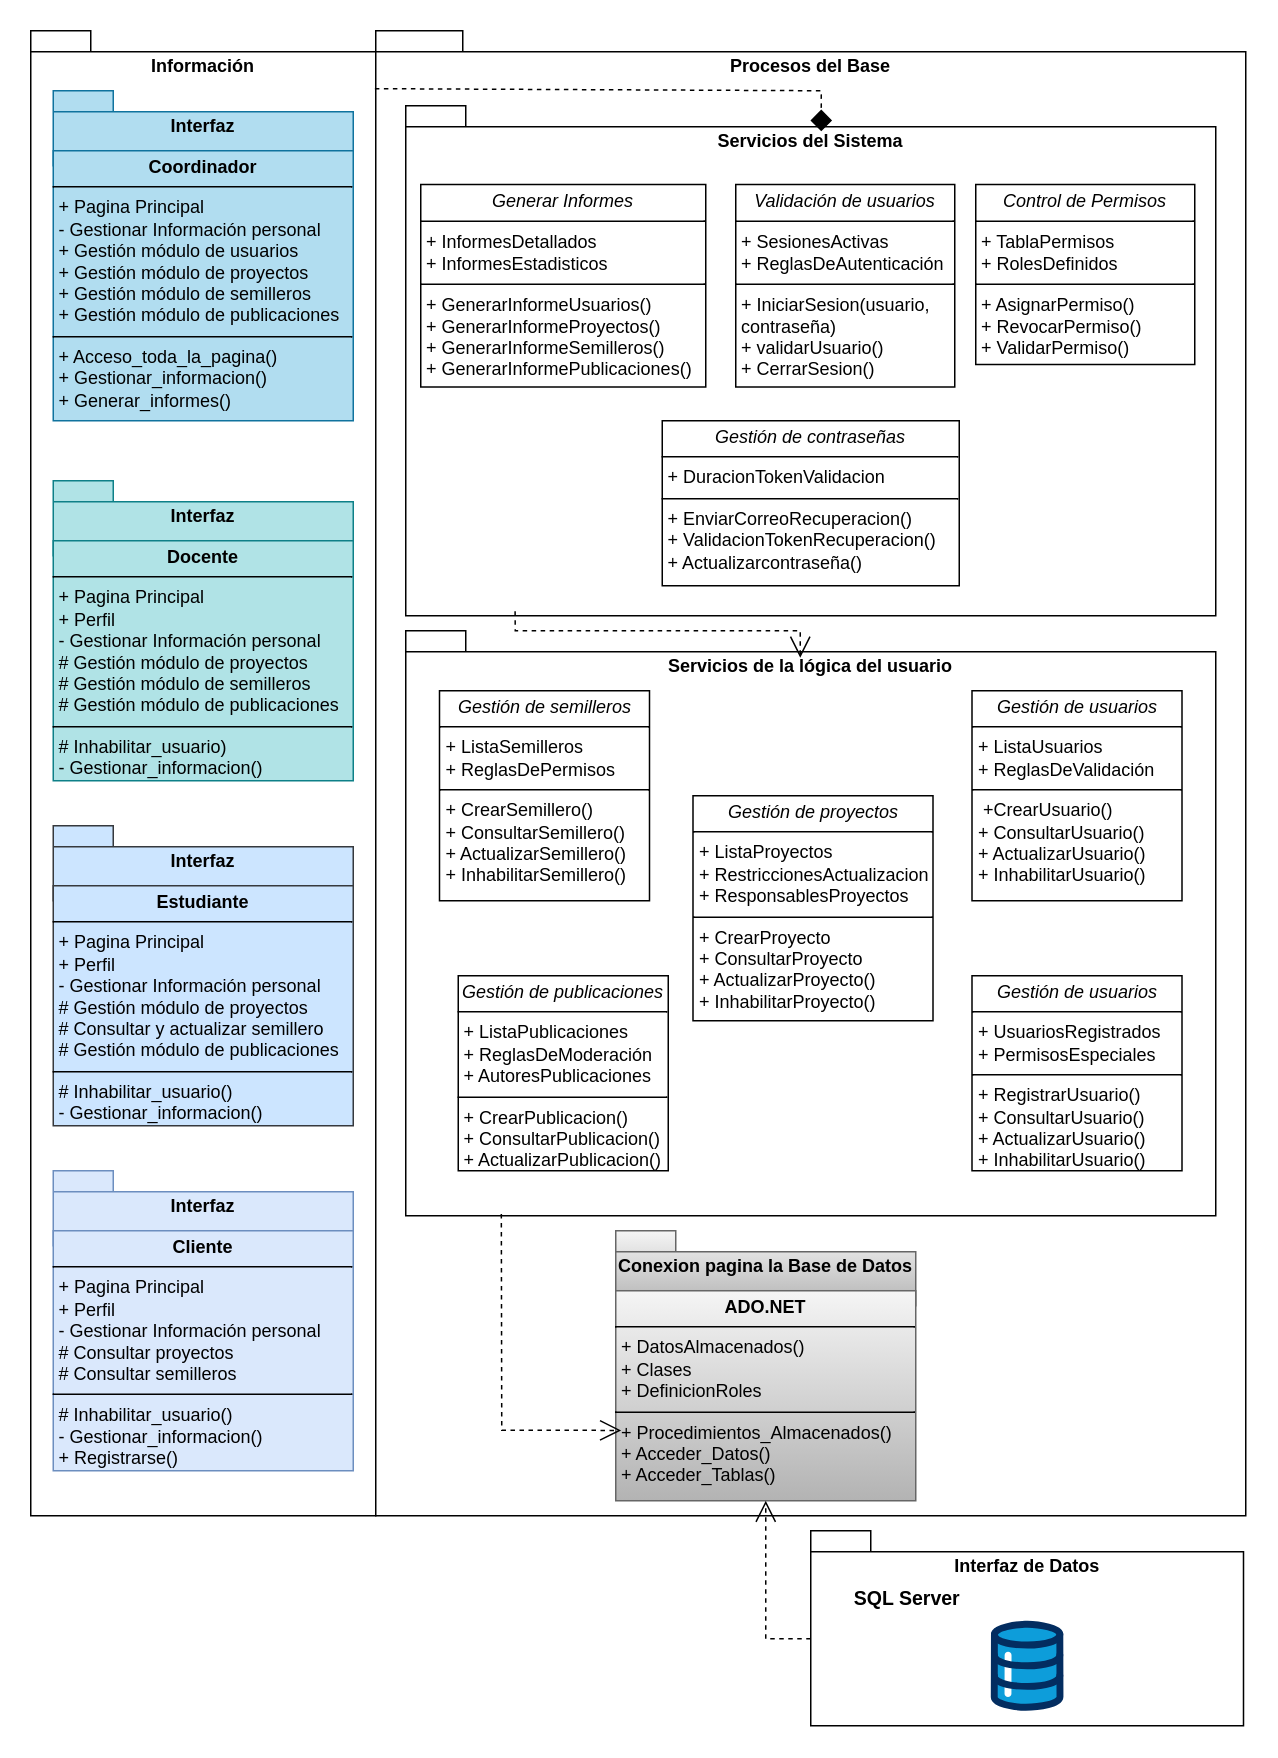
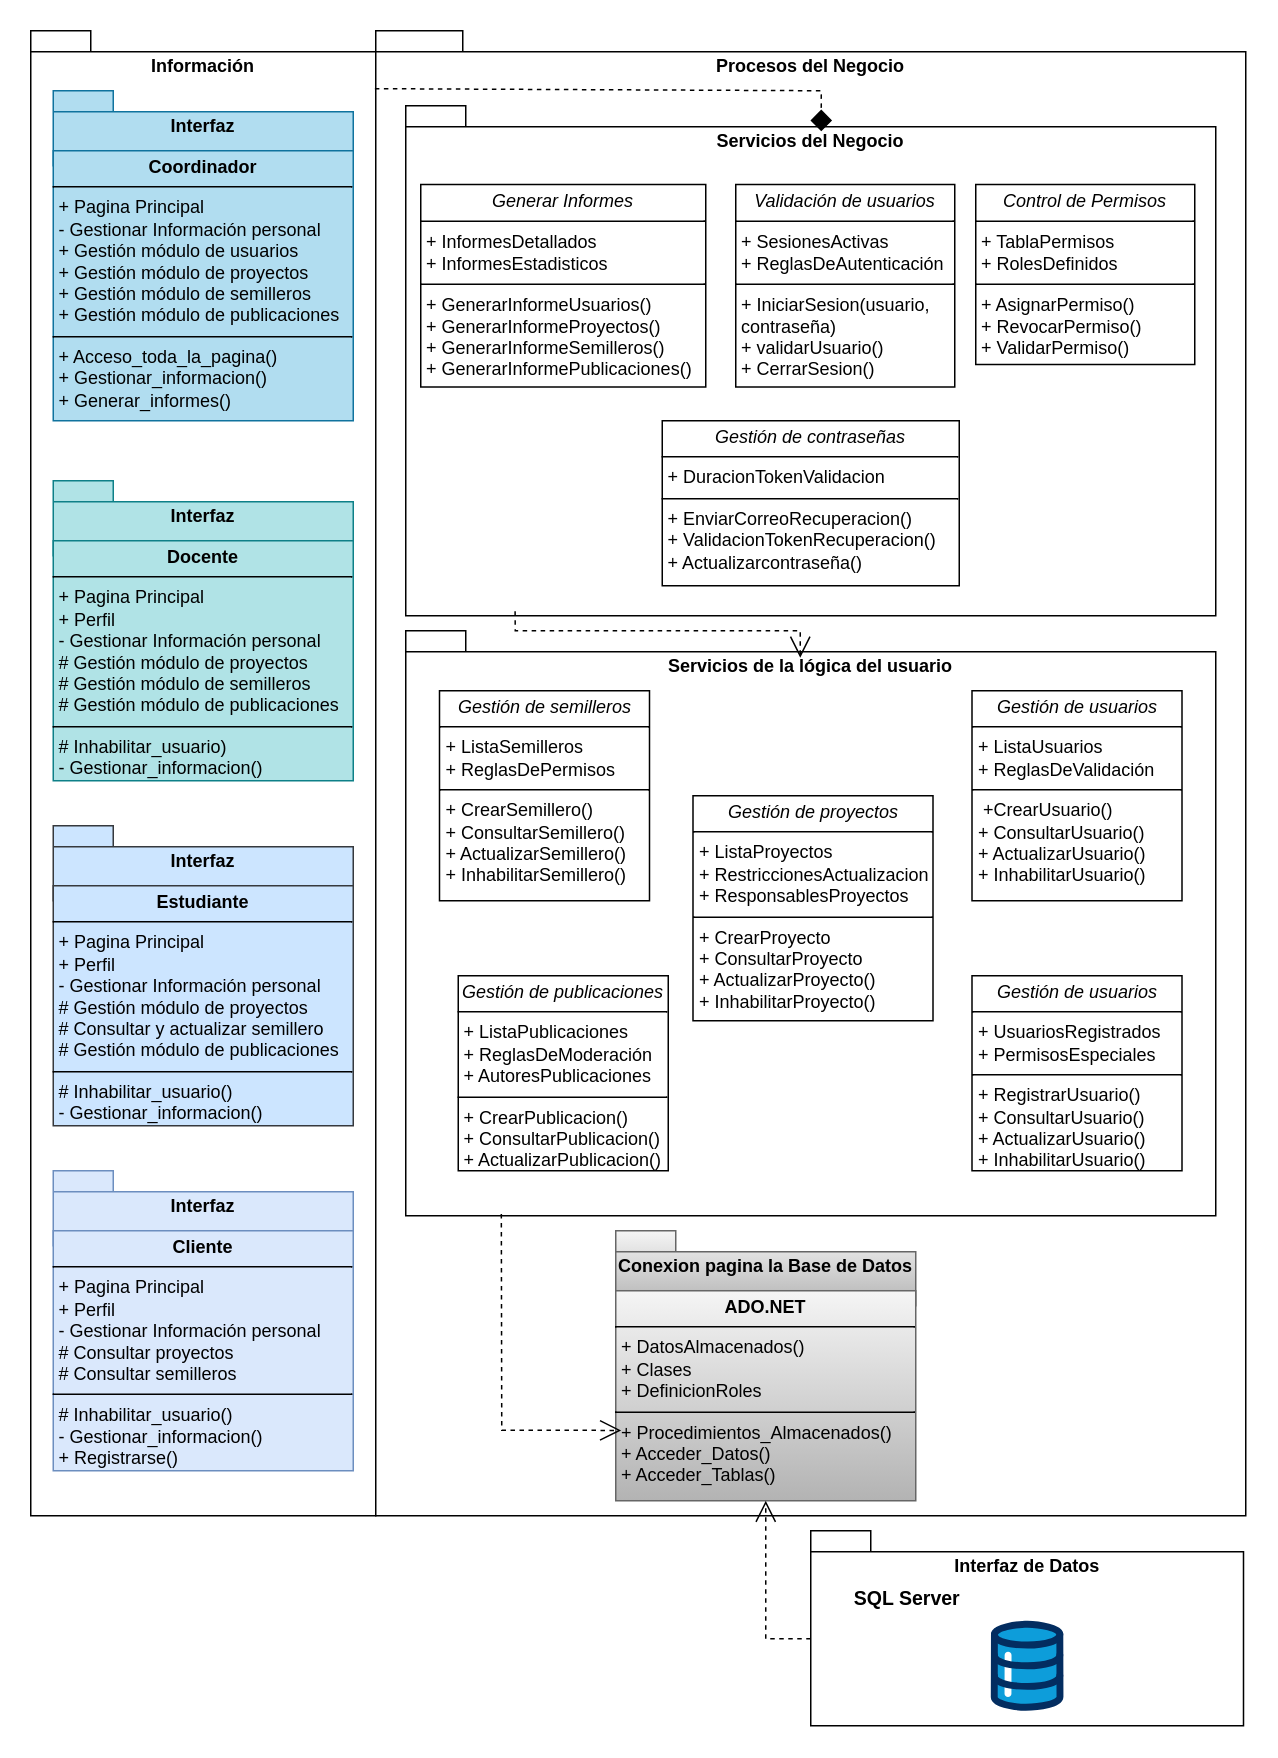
(811, 67) -> (811, 67)
(811, 142) -> (811, 142)
